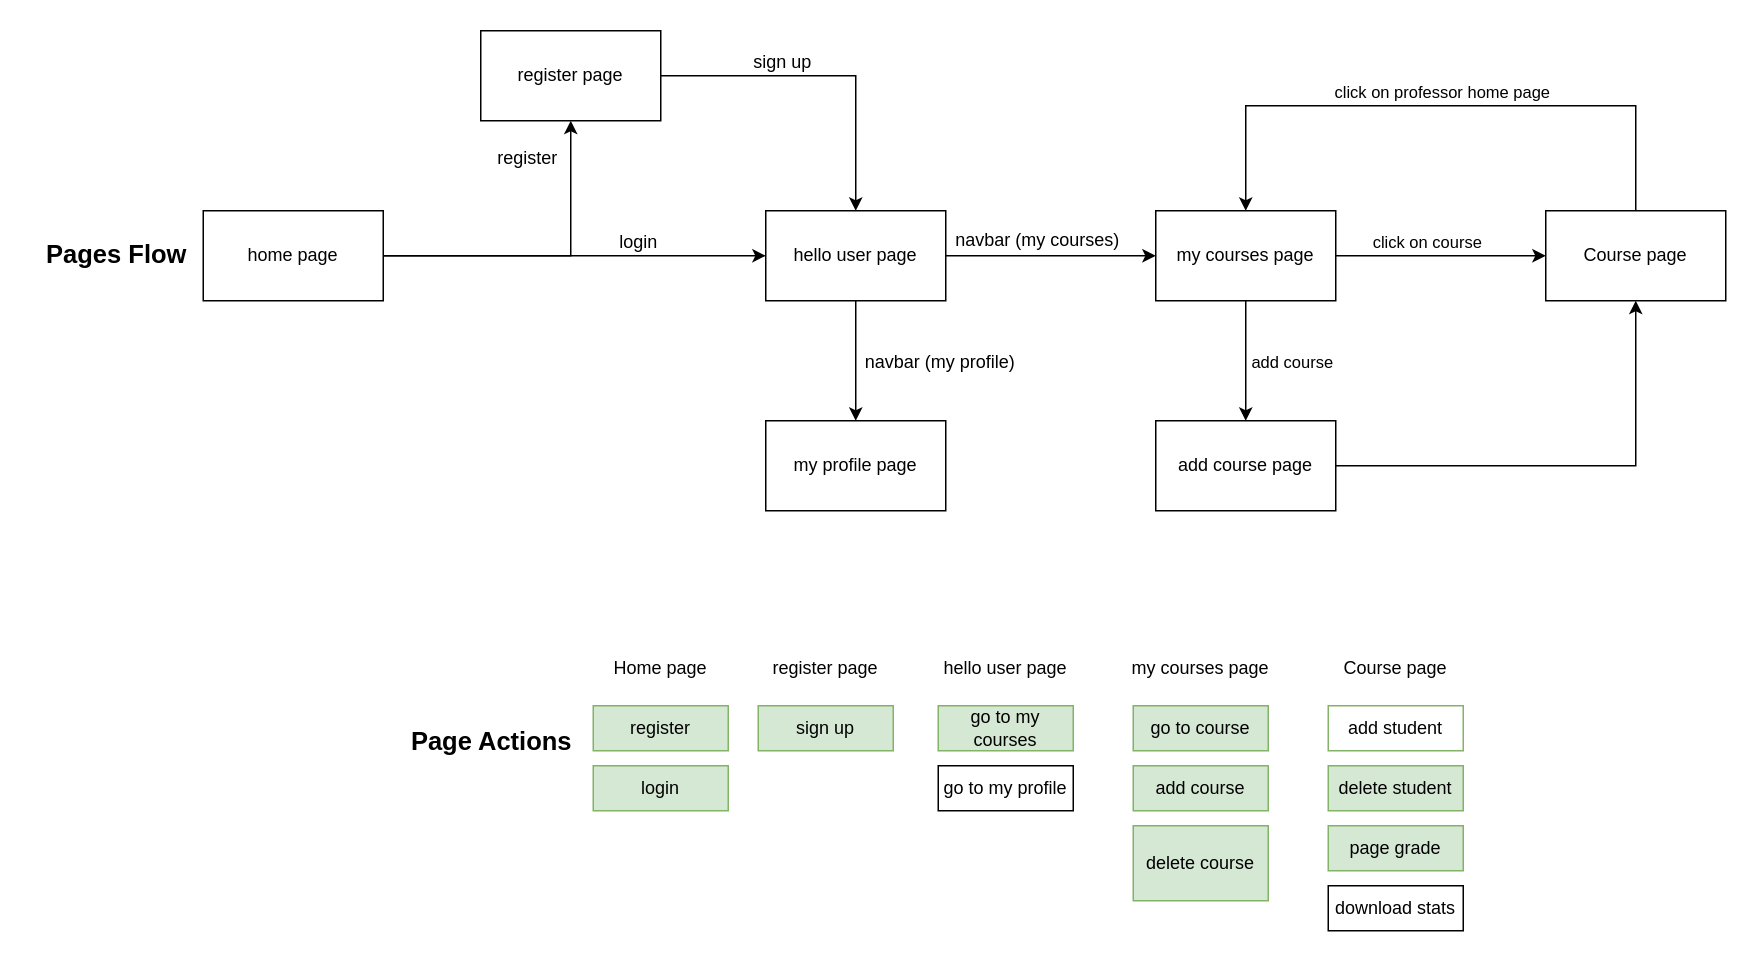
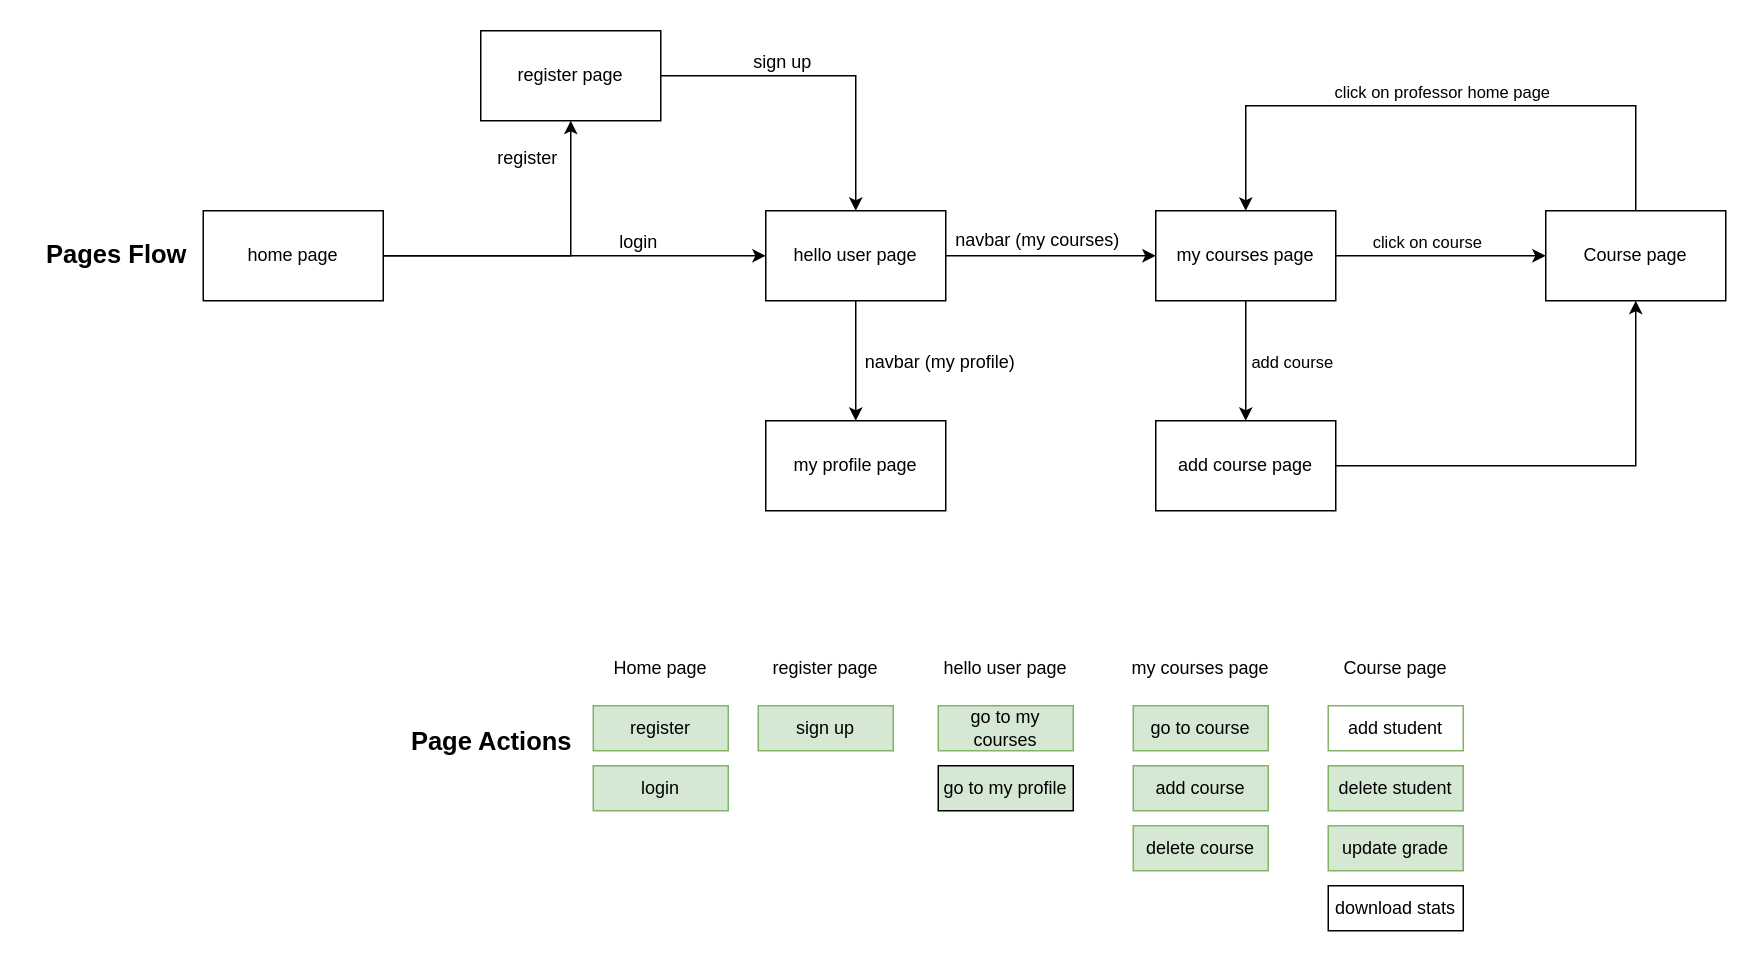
(1006, 788) -> (1006, 788)
(1396, 848) -> (1396, 848)
(1201, 863) -> (1201, 848)
